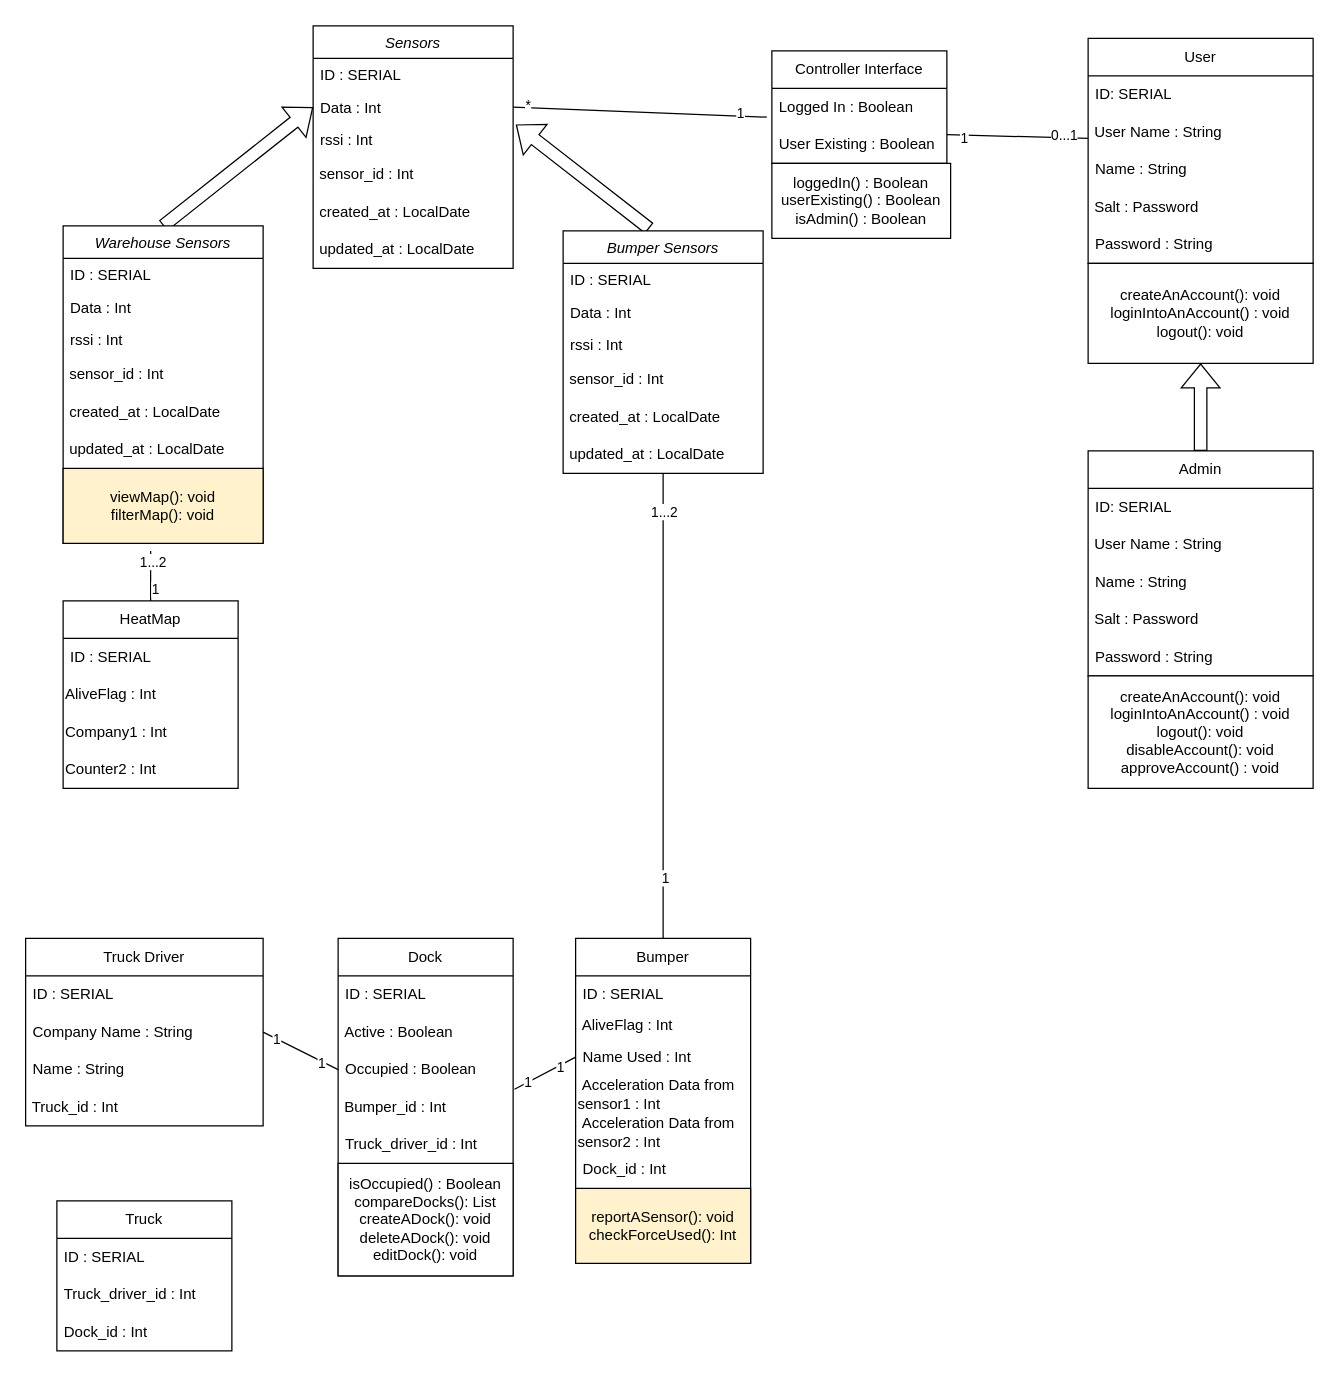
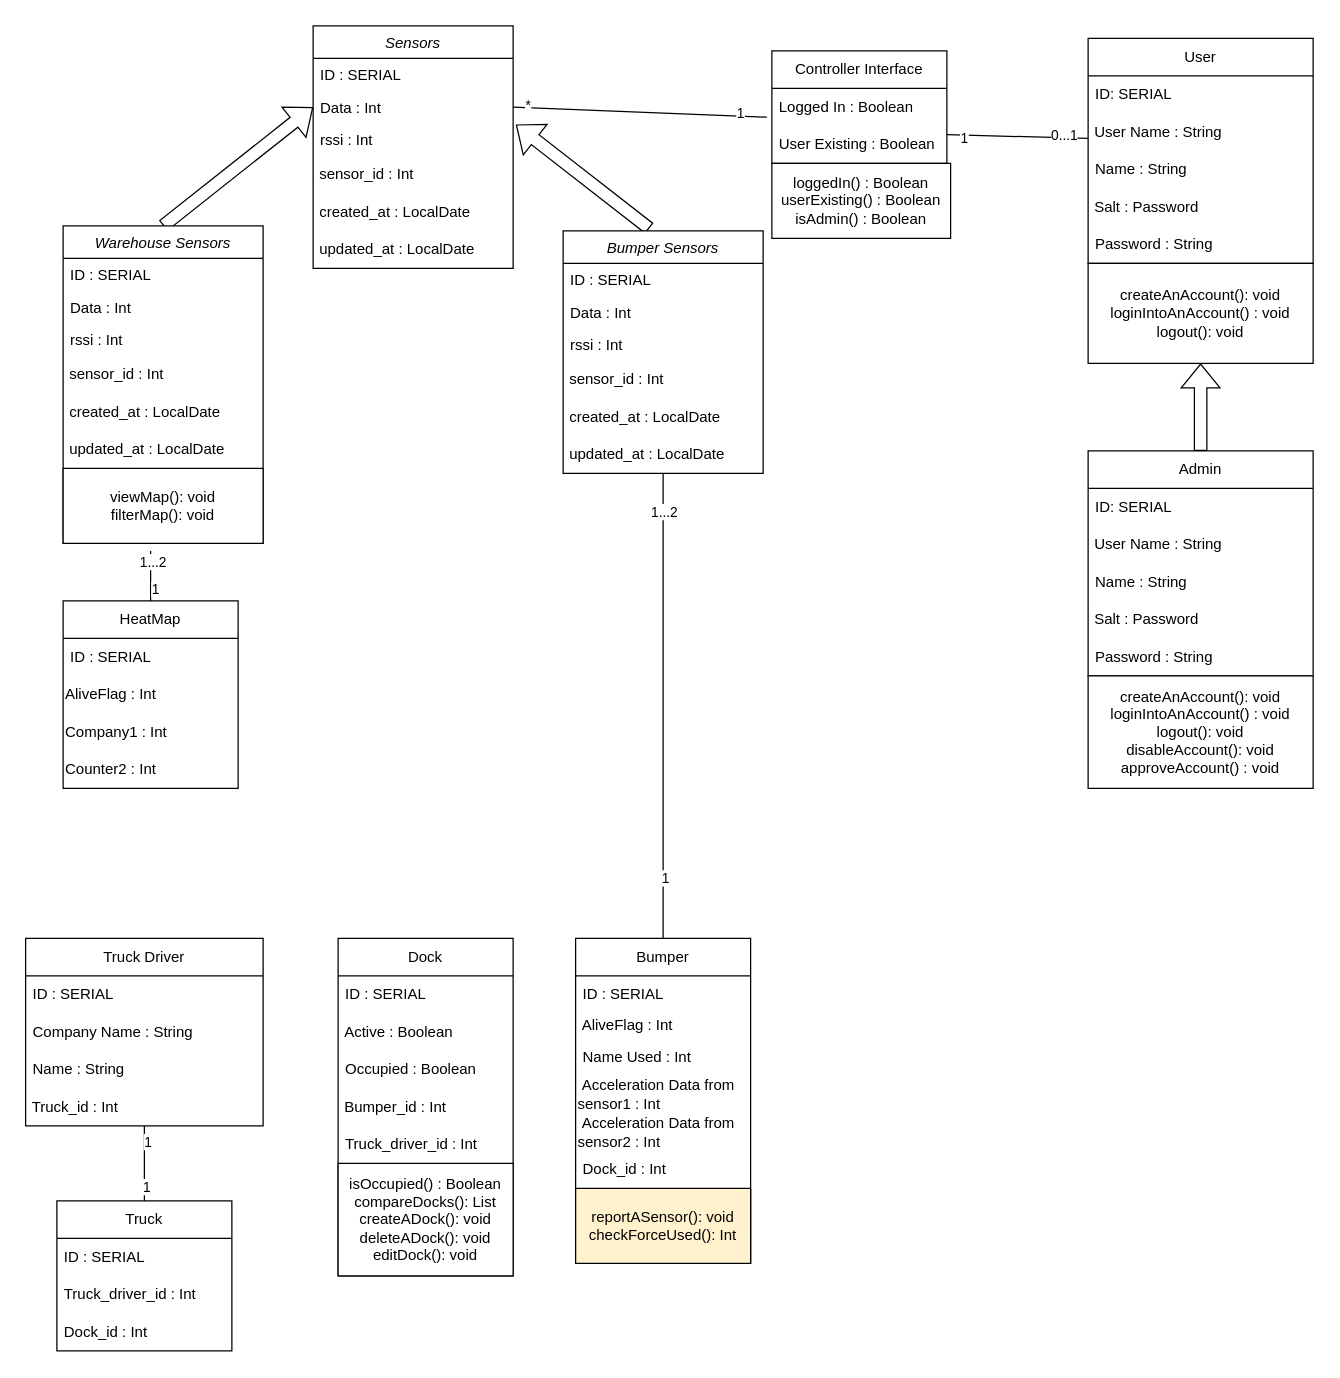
(163, 506) -> (163, 506)
(300, 1050) -> none
(544, 1074) -> none
none -> (144, 1165)
